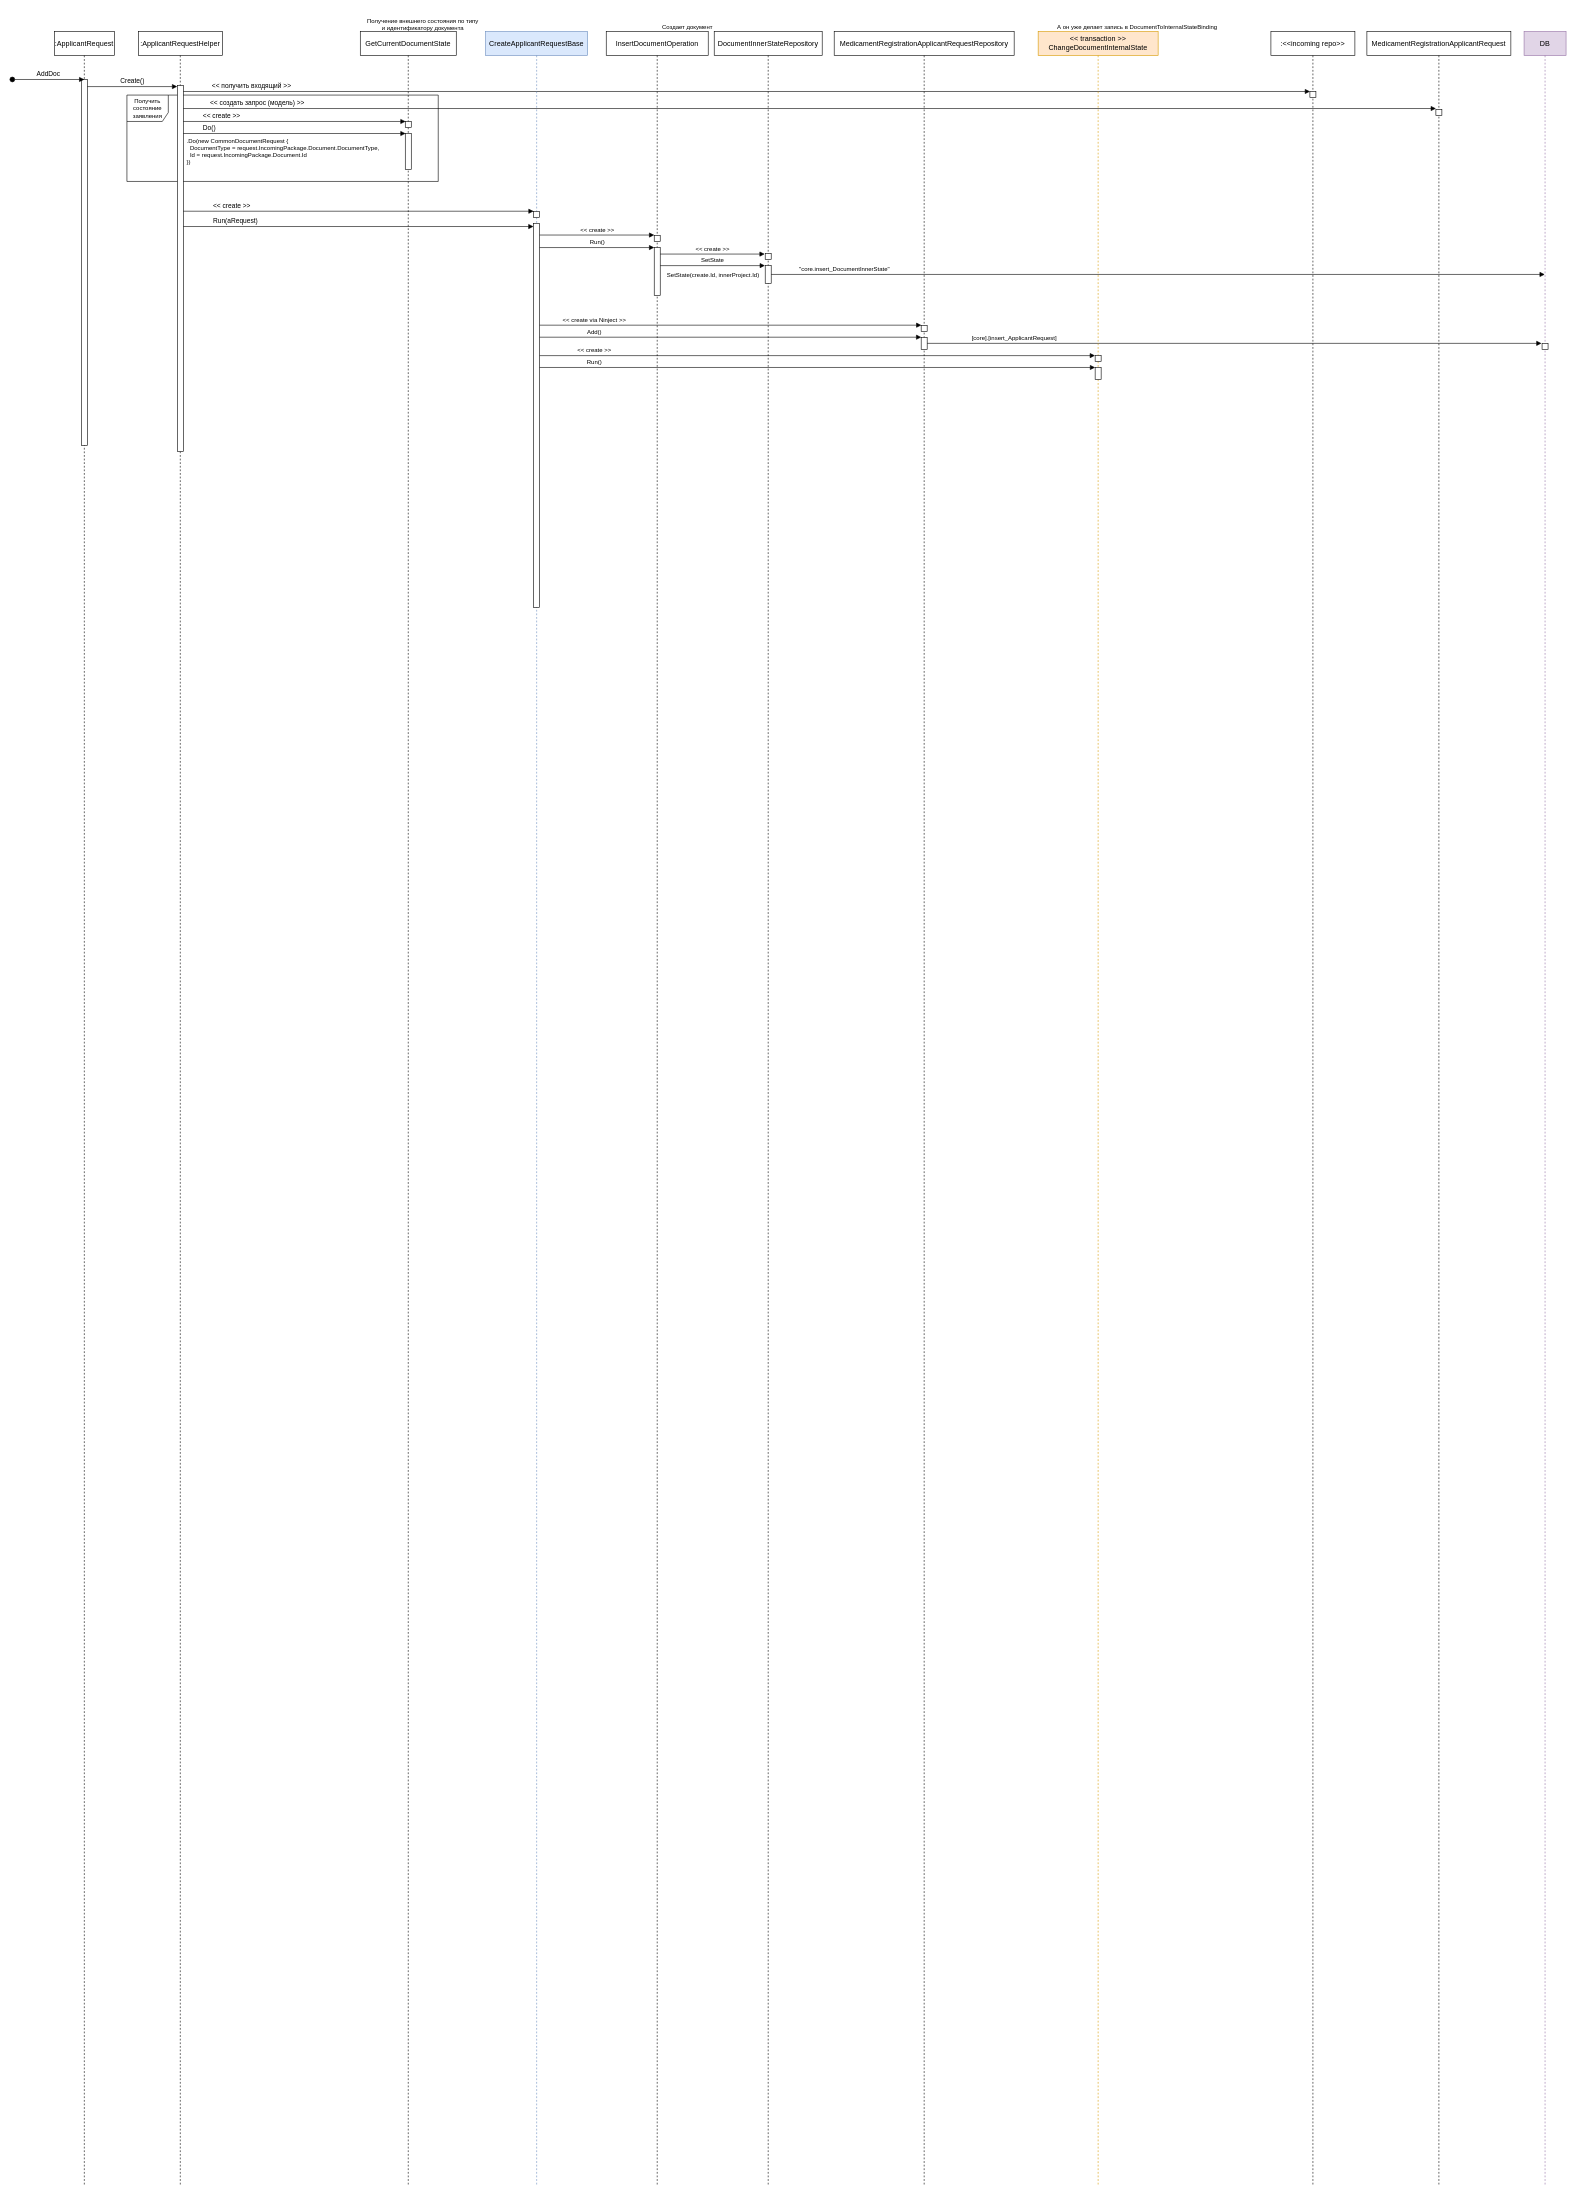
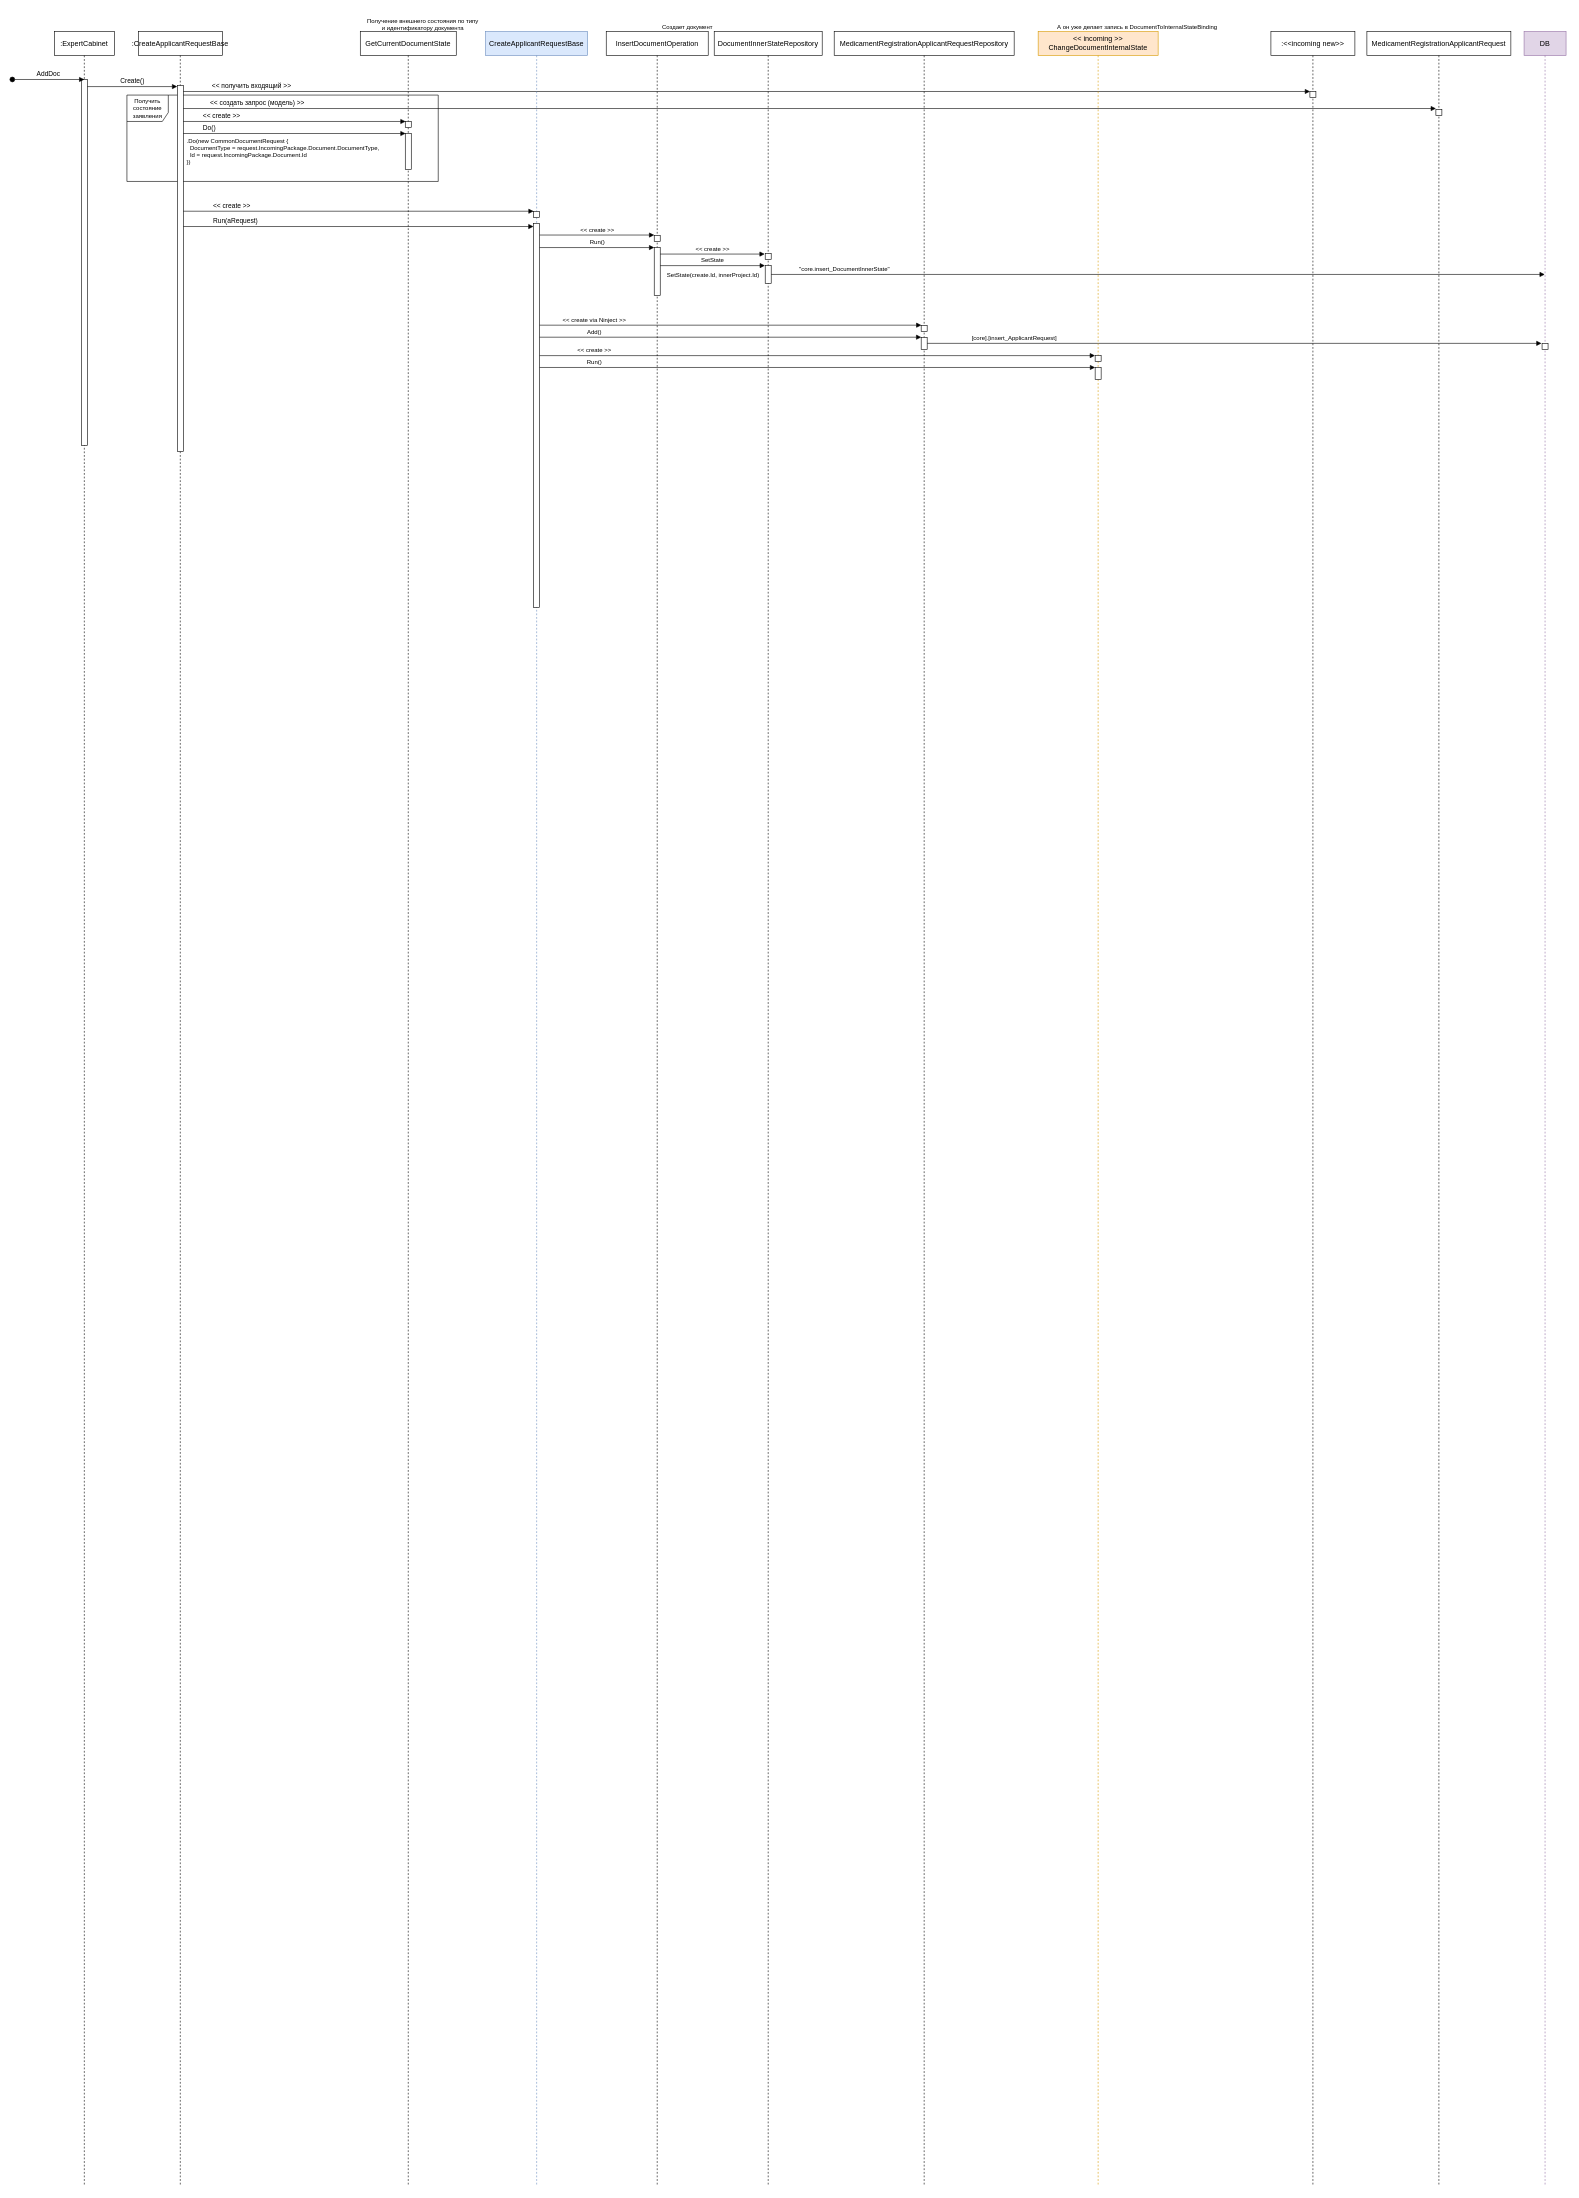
(84, 44) -> (84, 44)
(180, 44) -> (180, 44)
(1098, 44) -> (1098, 44)
(1313, 44) -> (1313, 44)
